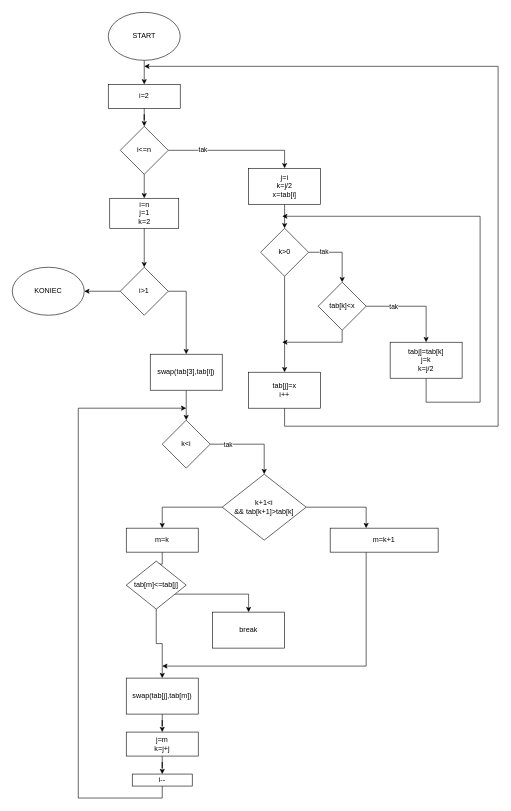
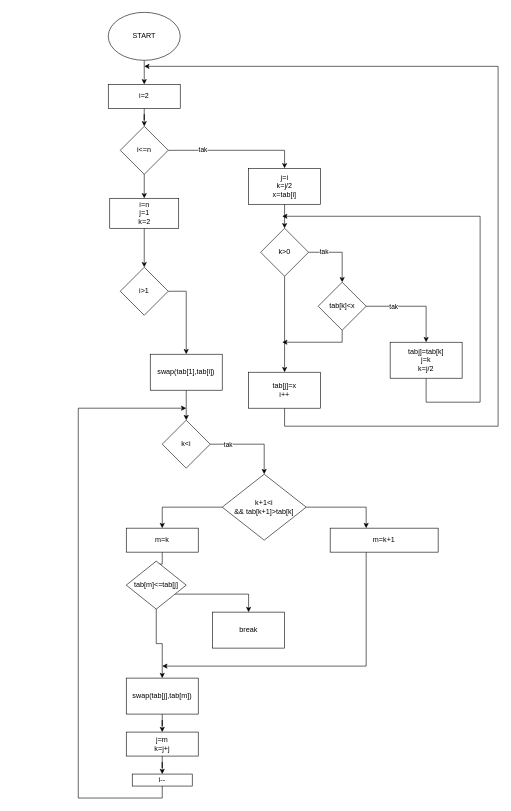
(48, 291) -> none
(89, 291) -> none
(186, 372) -> (186, 372)
